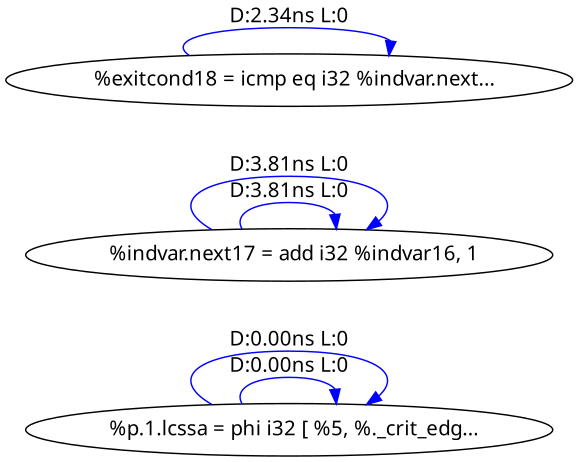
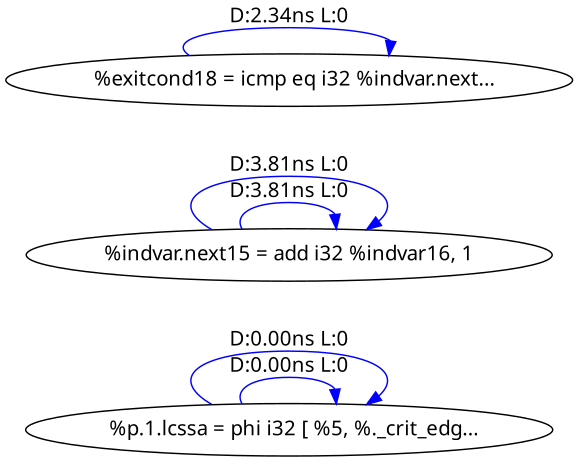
(289, 255) -> (289, 255)
